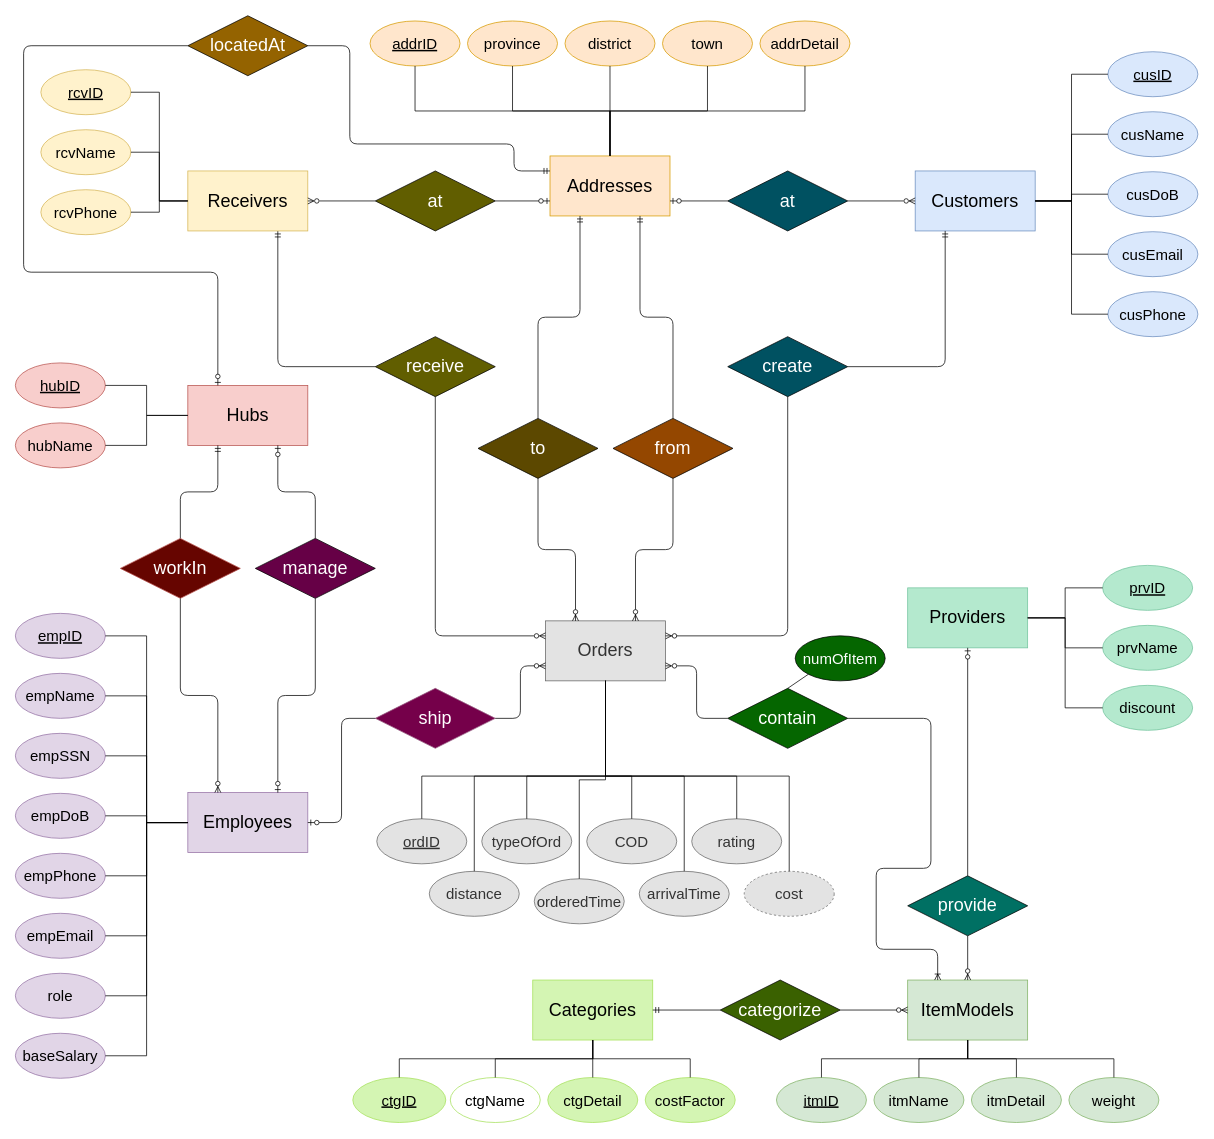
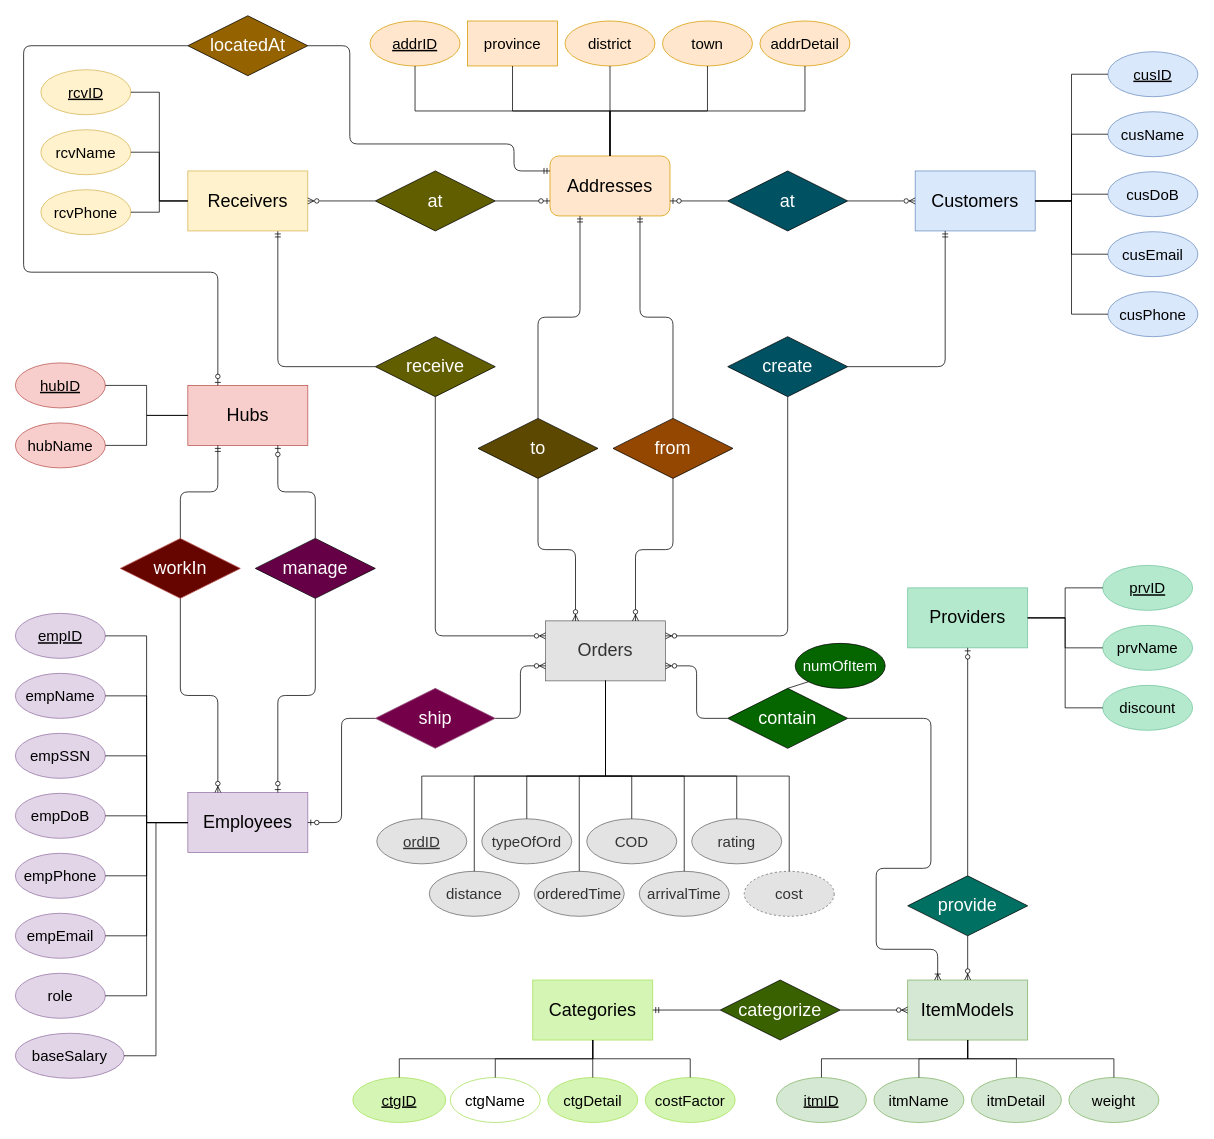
(513, 43) -> (513, 43)
(610, 186) -> (610, 186)
(840, 658) -> (840, 666)
(579, 901) -> (579, 894)
(60, 1056) -> (70, 1056)
